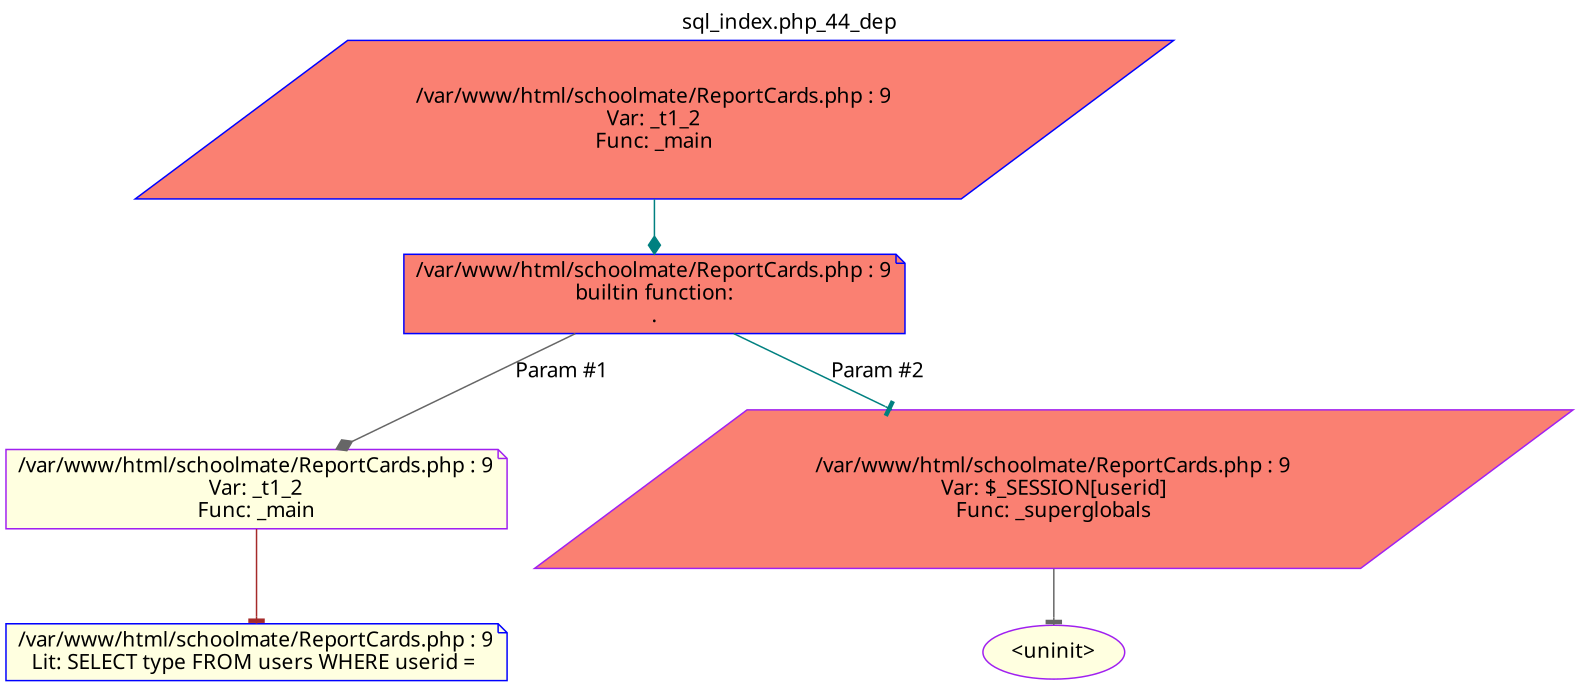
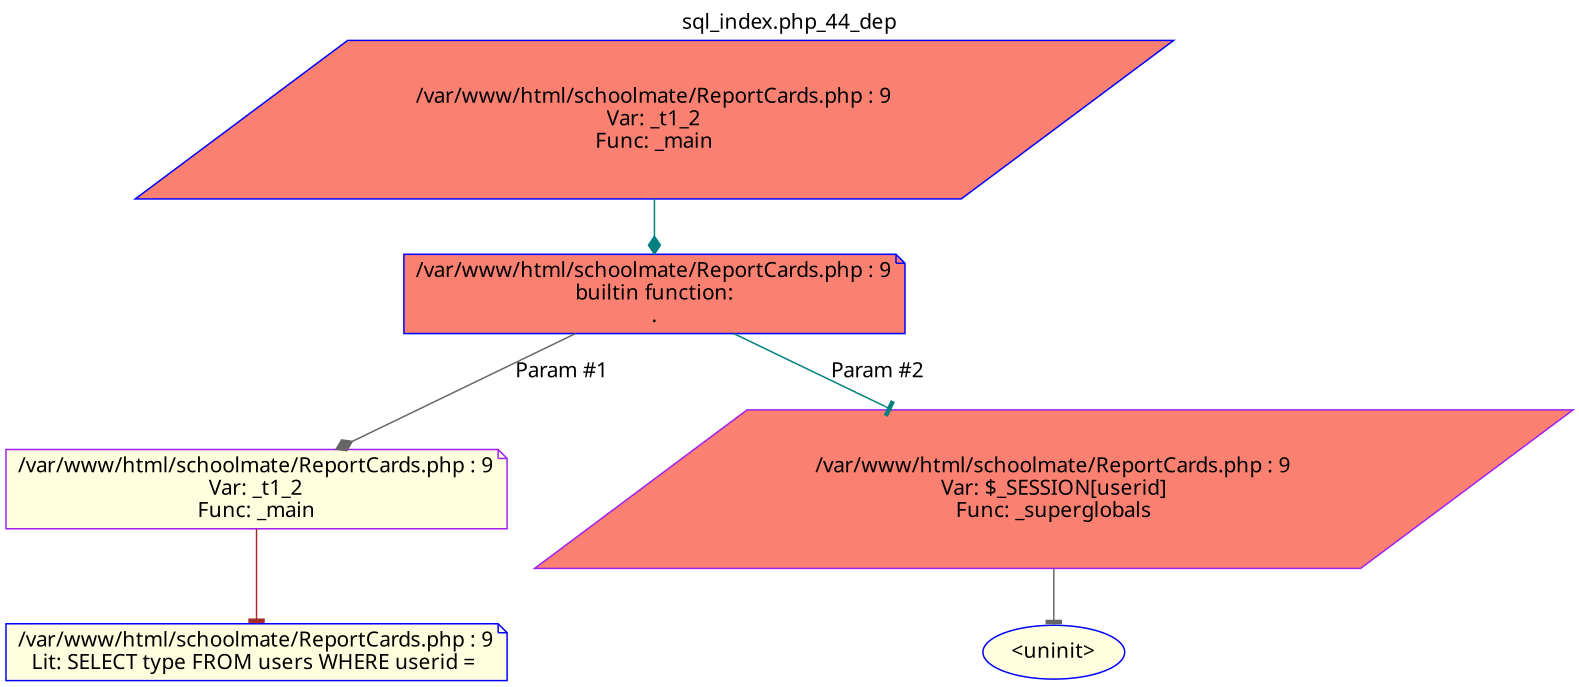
(1054, 652) -> (1054, 652)
